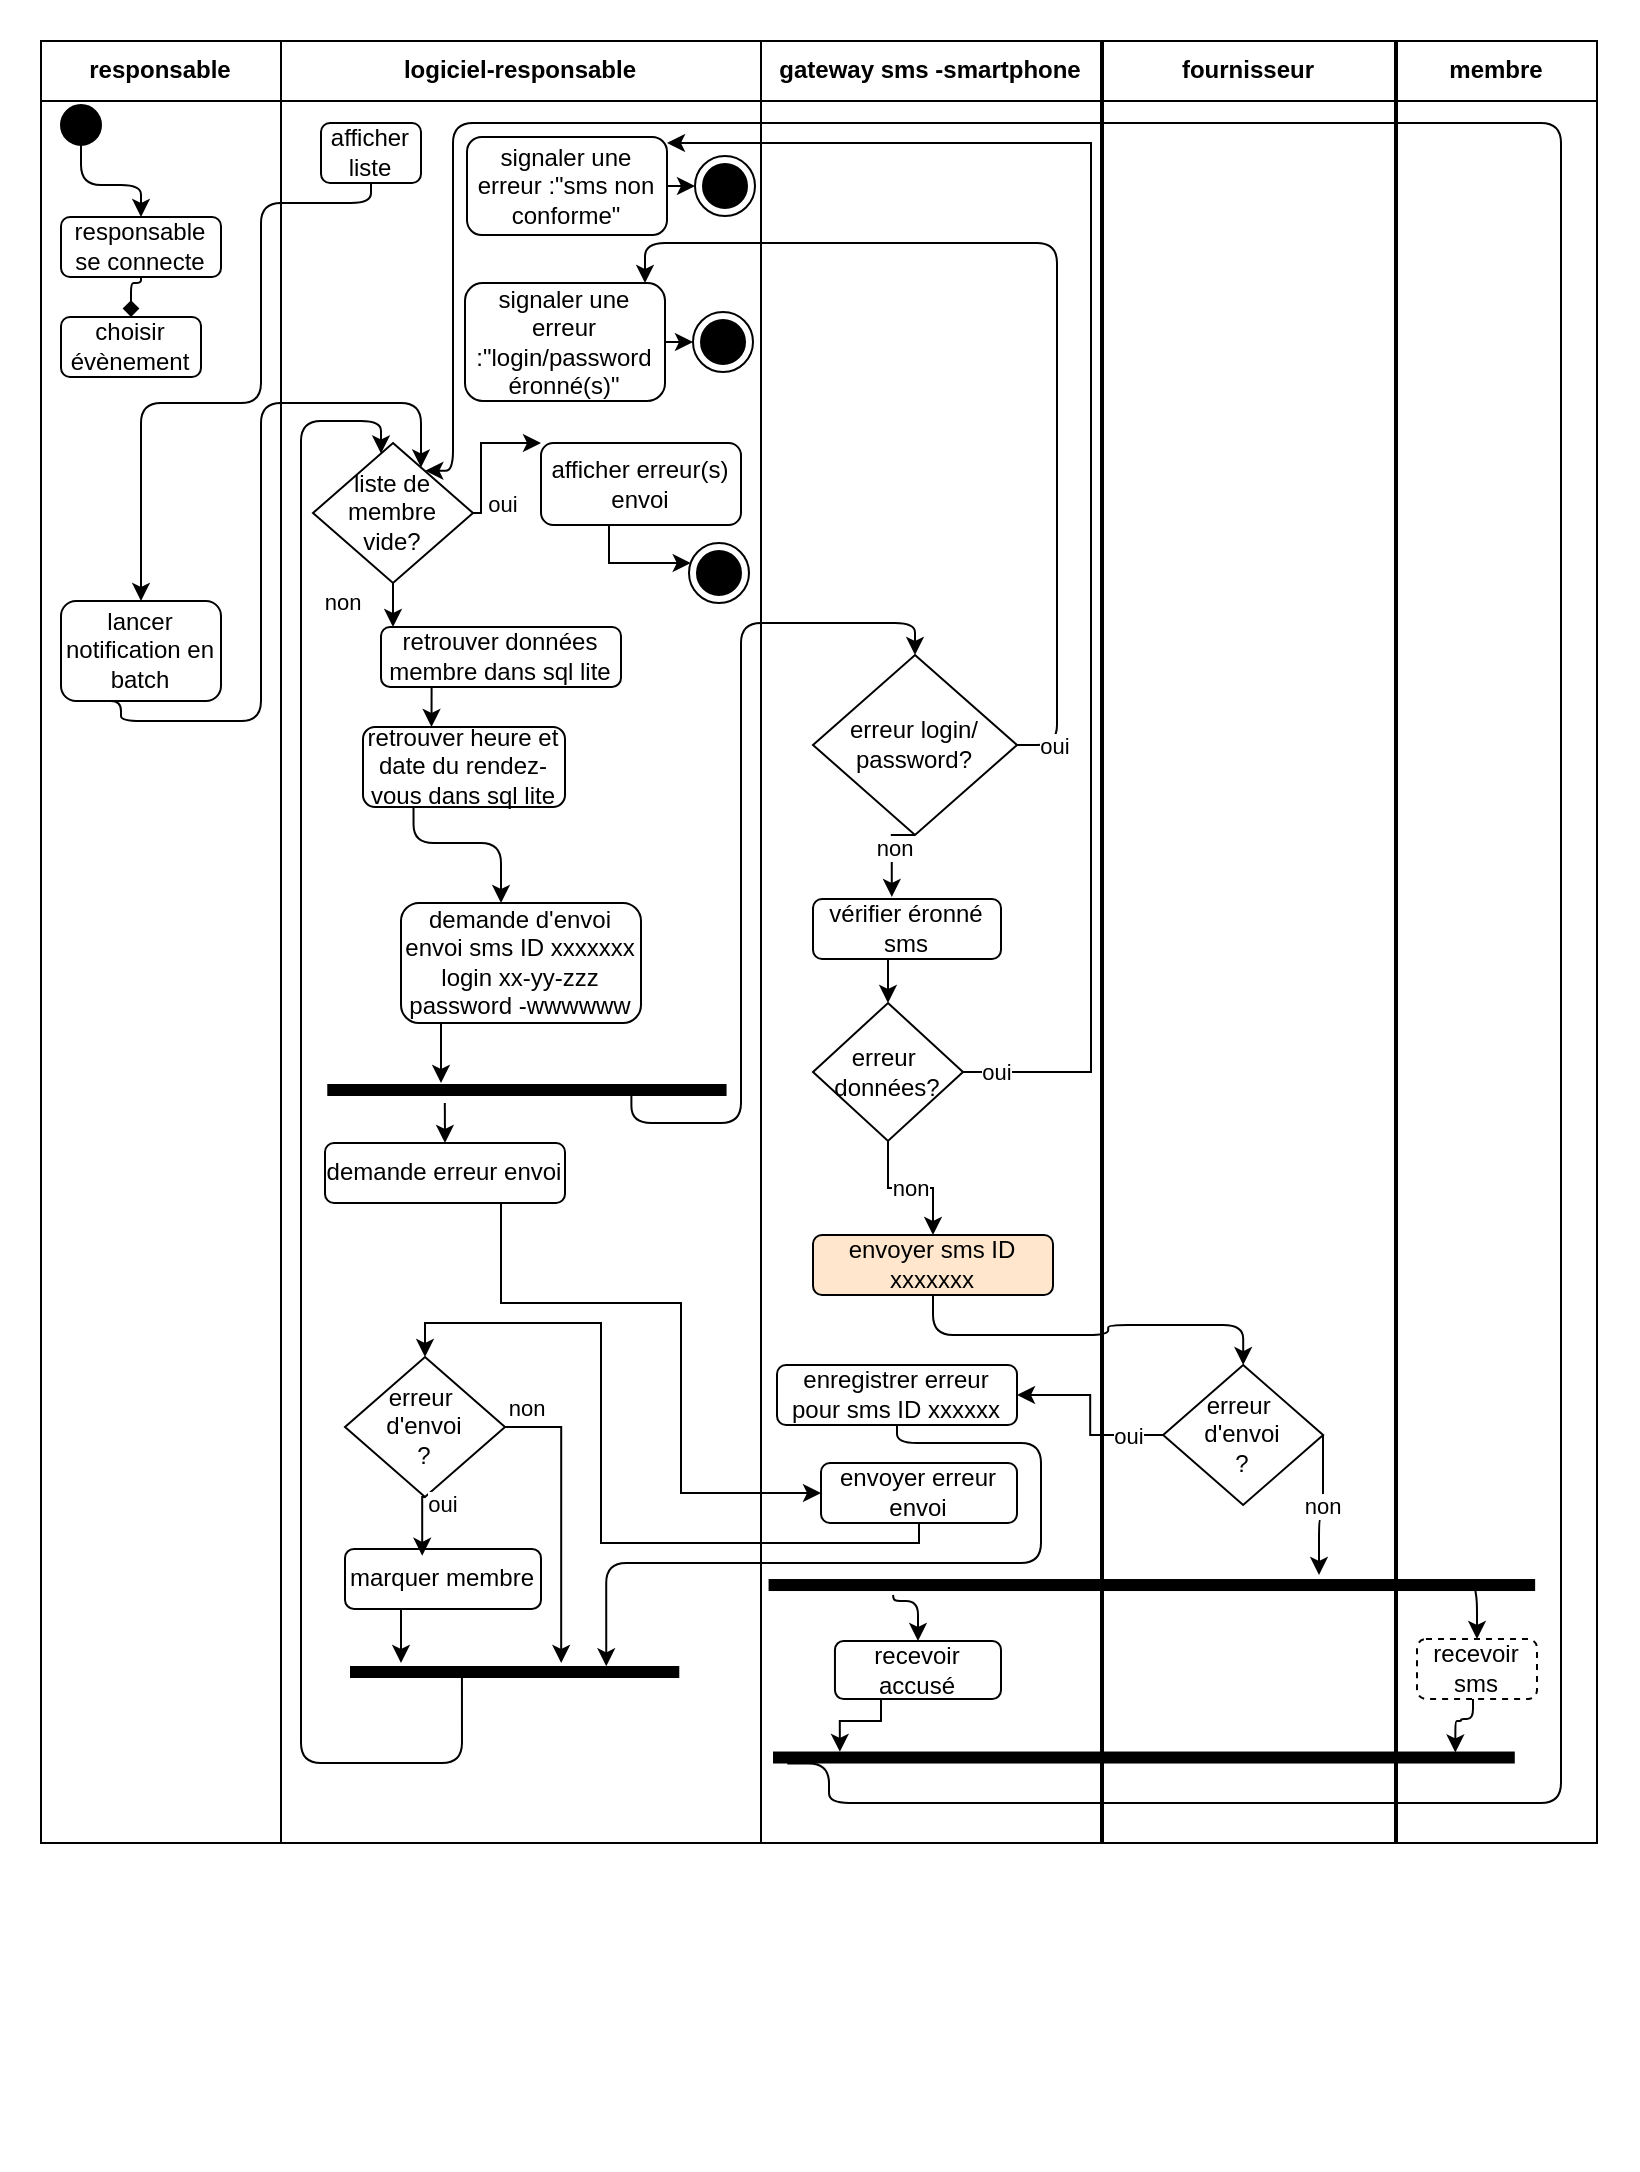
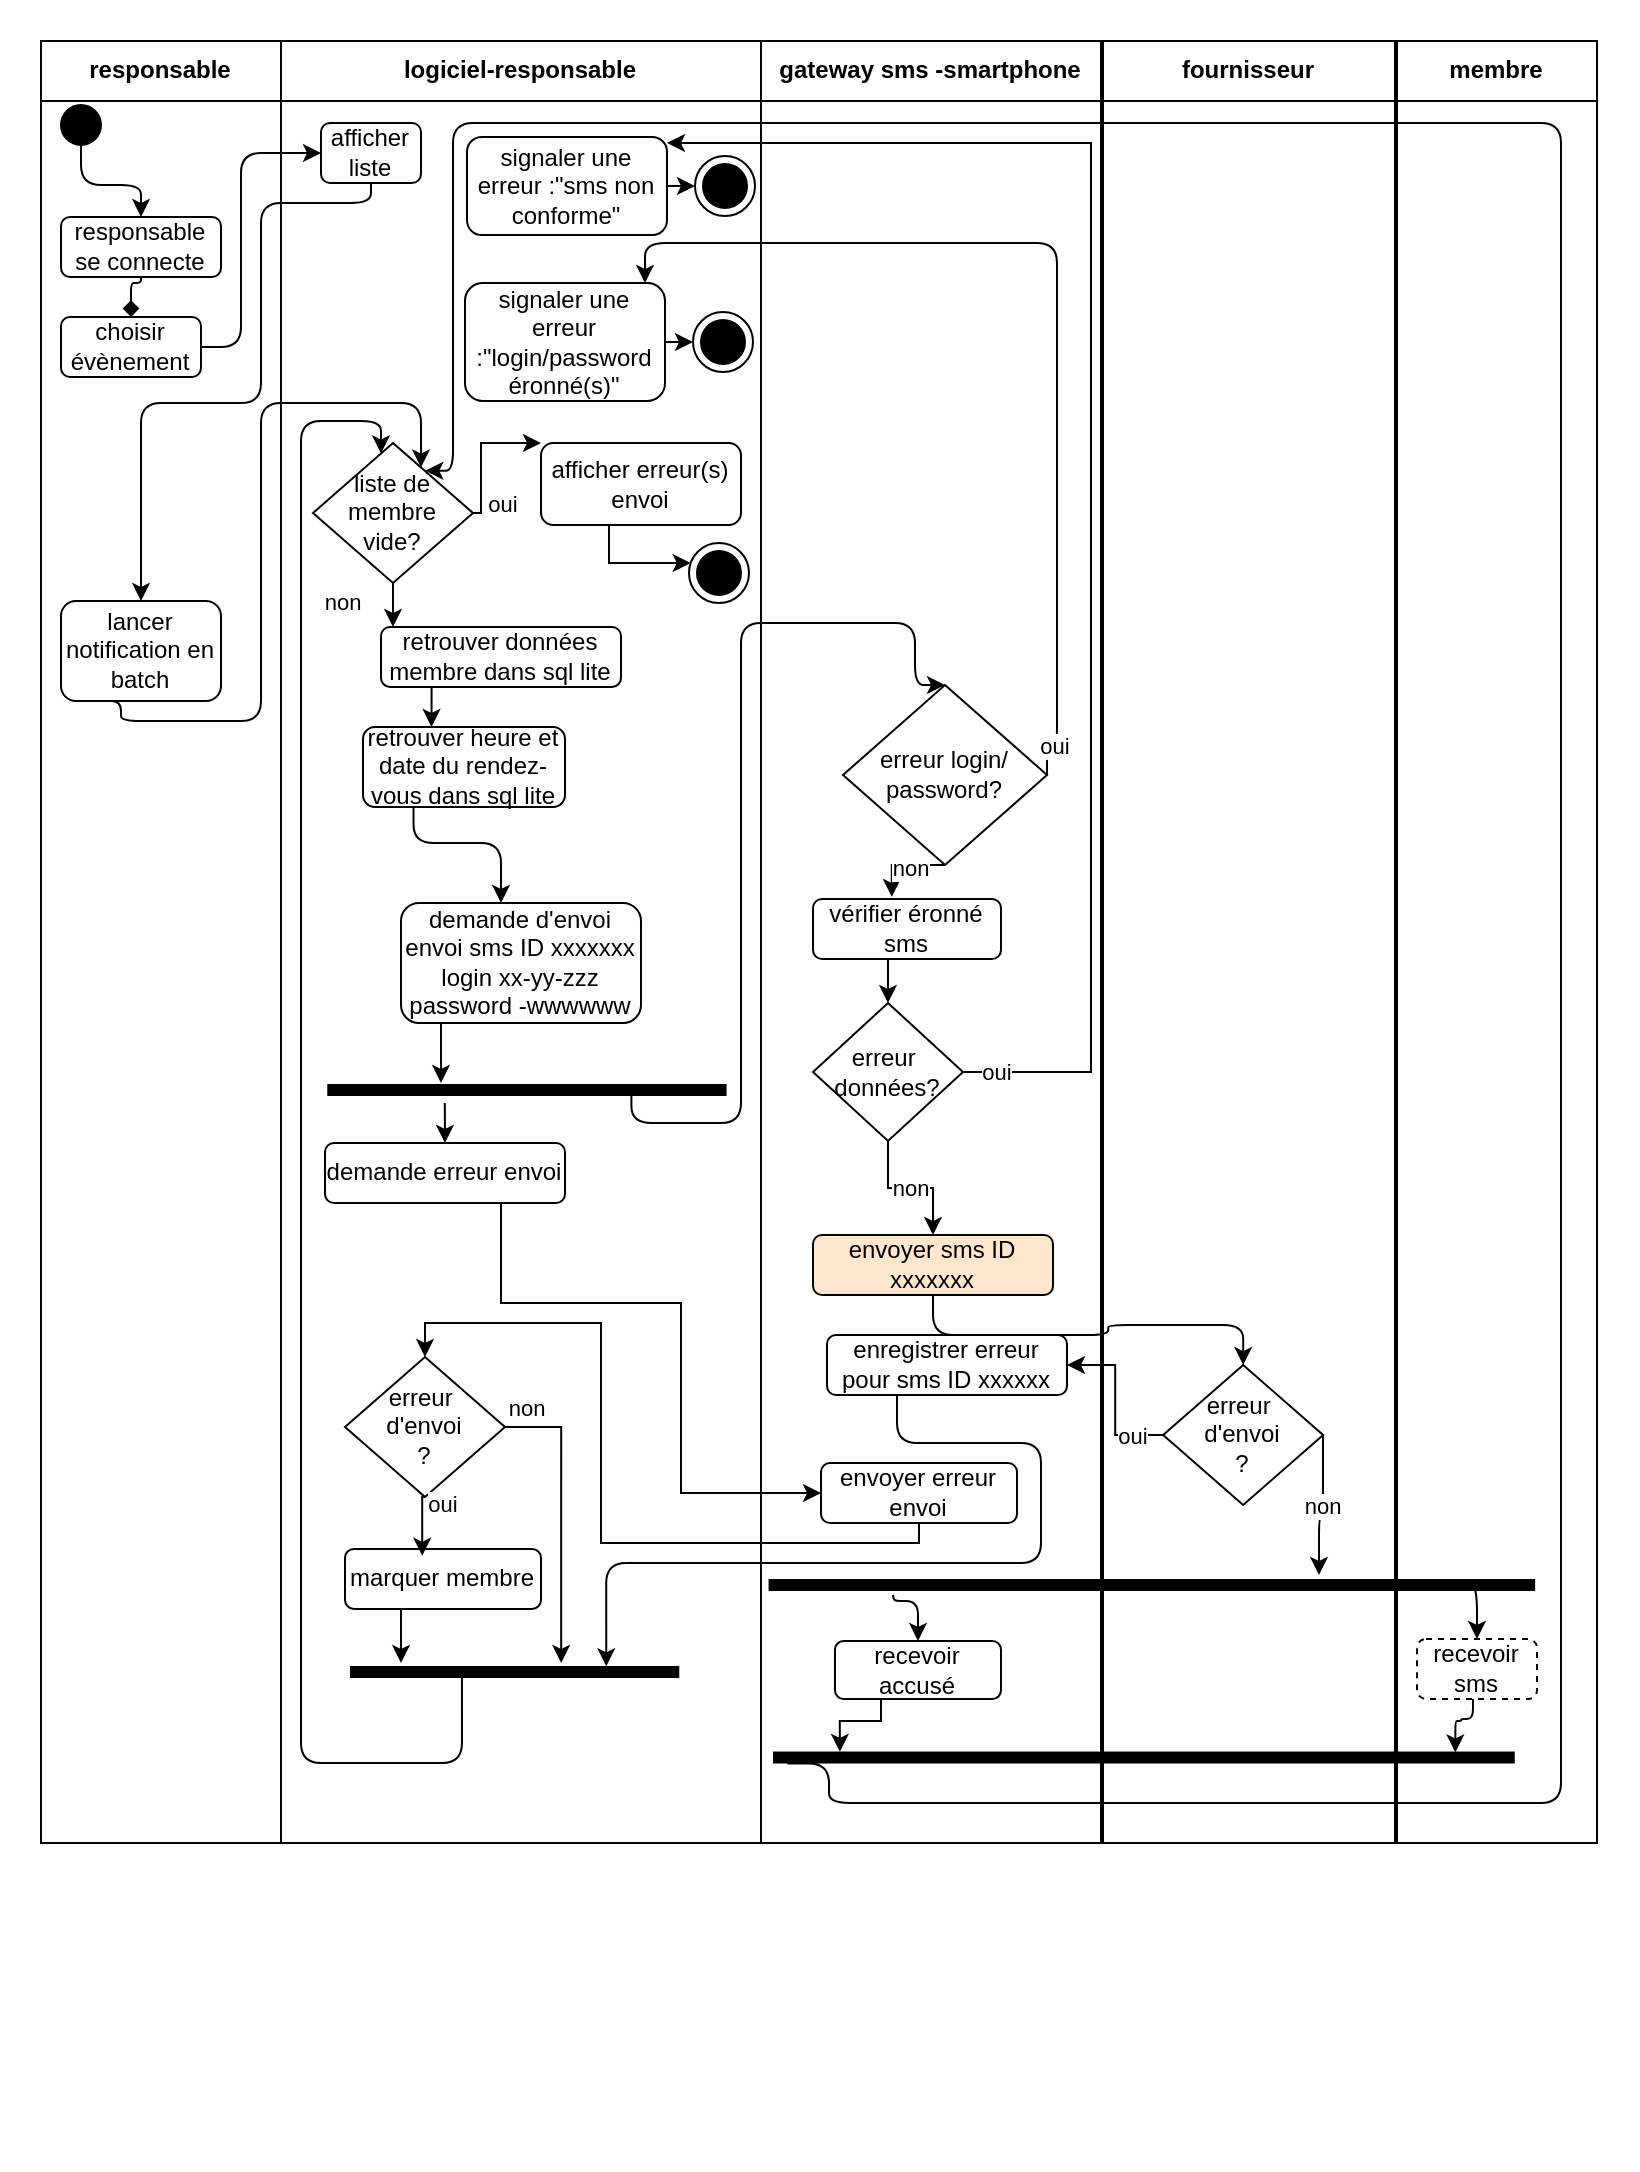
none -> (241, 252)
(915, 745) -> (945, 775)
(897, 1395) -> (947, 1365)
